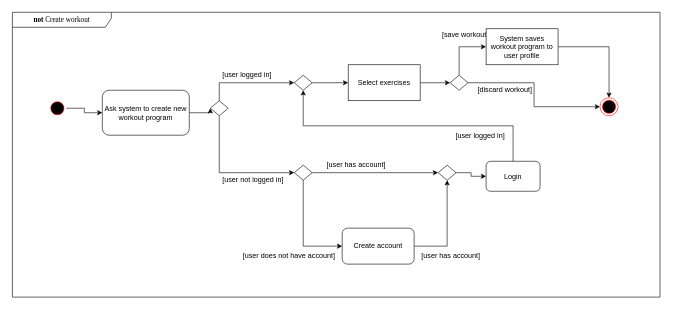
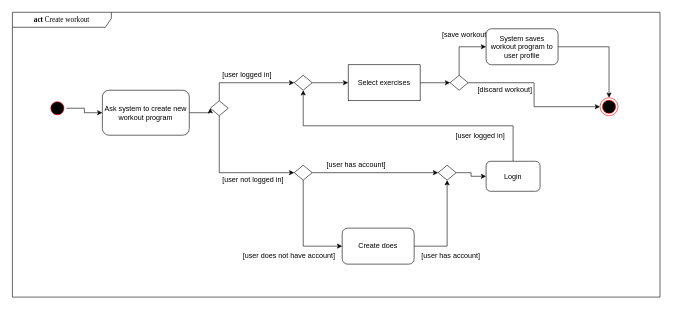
(62, 20) -> (62, 20)
(522, 47) -> (522, 47)
(378, 246) -> (378, 246)
